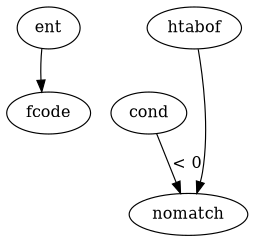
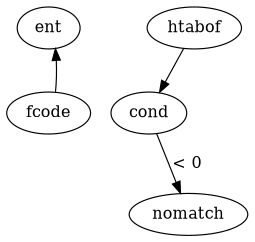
(41, 64) -> (56, 76)
(205, 116) -> (174, 65)
